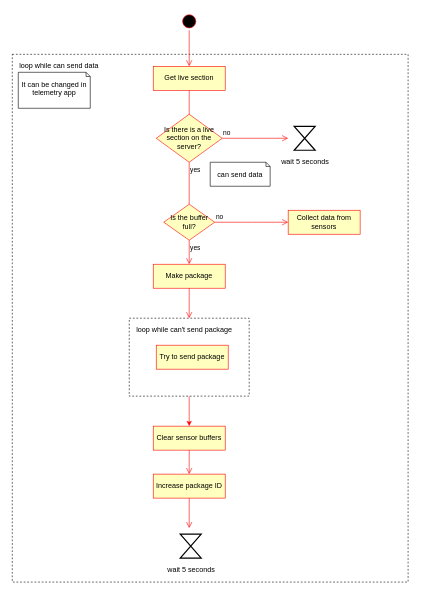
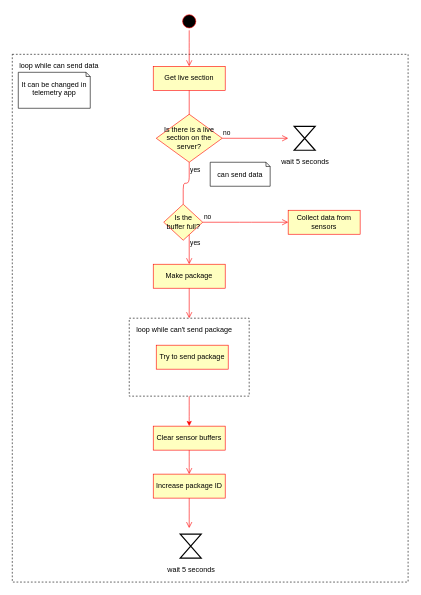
(189, 222) -> (183, 222)
